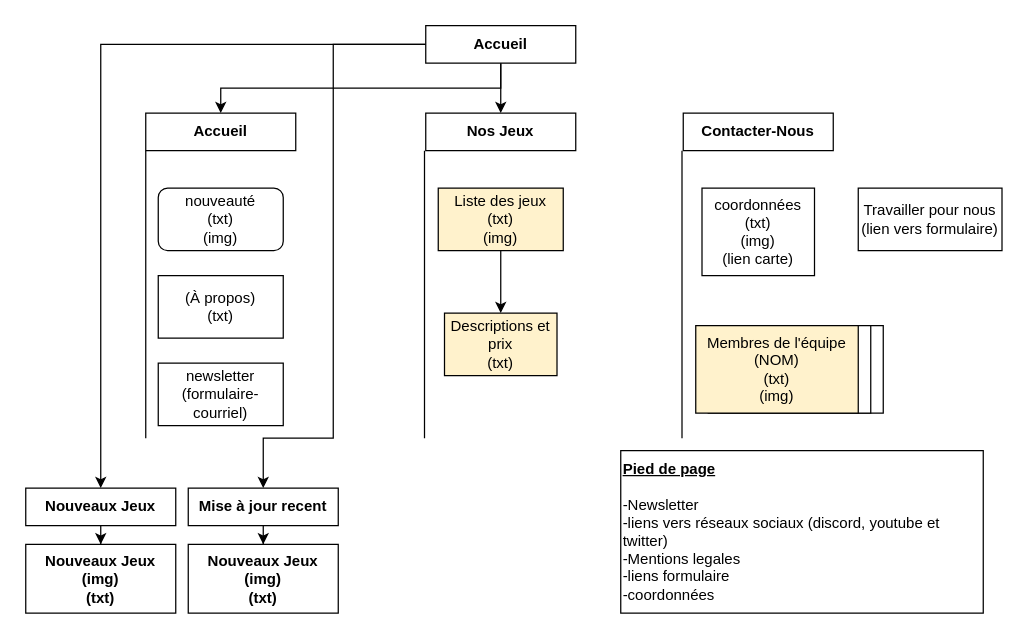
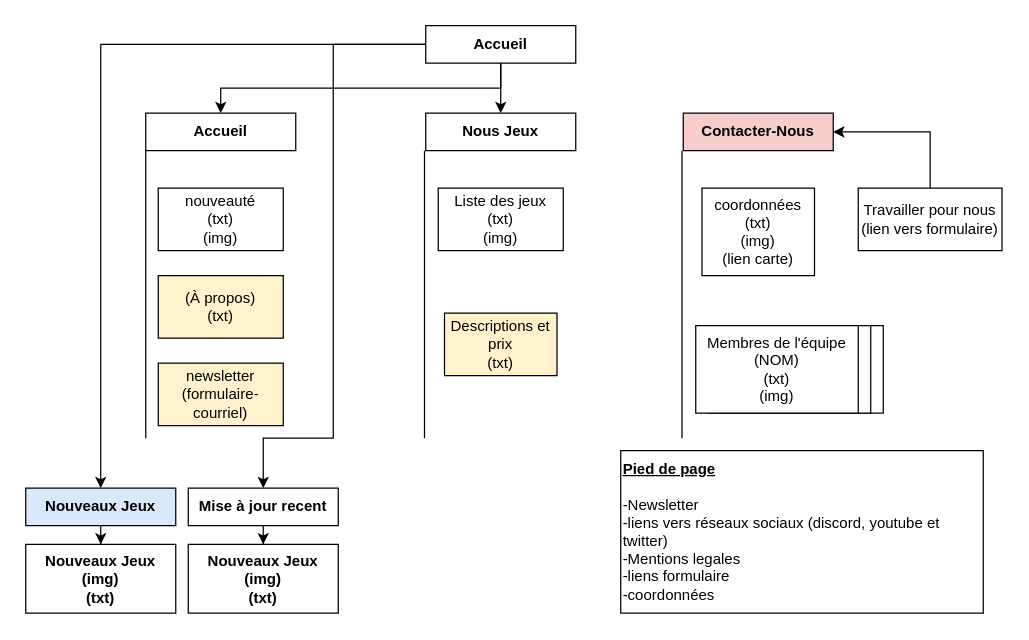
(501, 132) -> (501, 132)
(758, 132) -> (758, 132)
none -> (914, 132)
(221, 219) -> (221, 219)
(501, 219) -> (501, 219)
(501, 278) -> none
(221, 307) -> (221, 307)
(777, 369) -> (777, 369)
(221, 394) -> (221, 394)
(101, 507) -> (101, 507)
